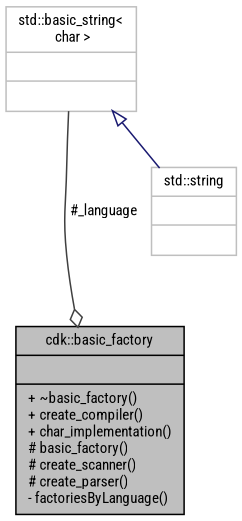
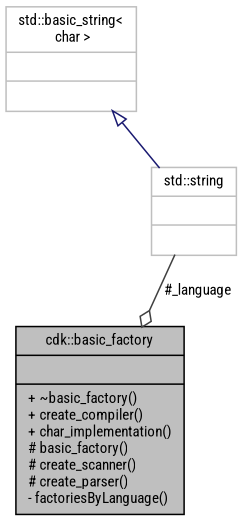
(65, 210) -> (162, 283)
